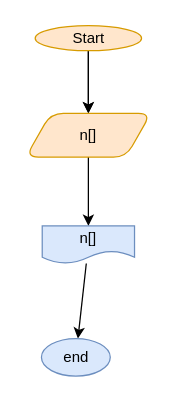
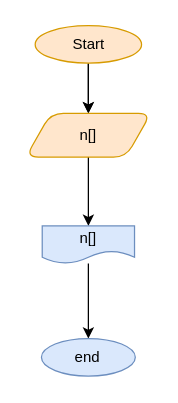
(88, 38) -> (88, 44)
(76, 357) -> (88, 357)
